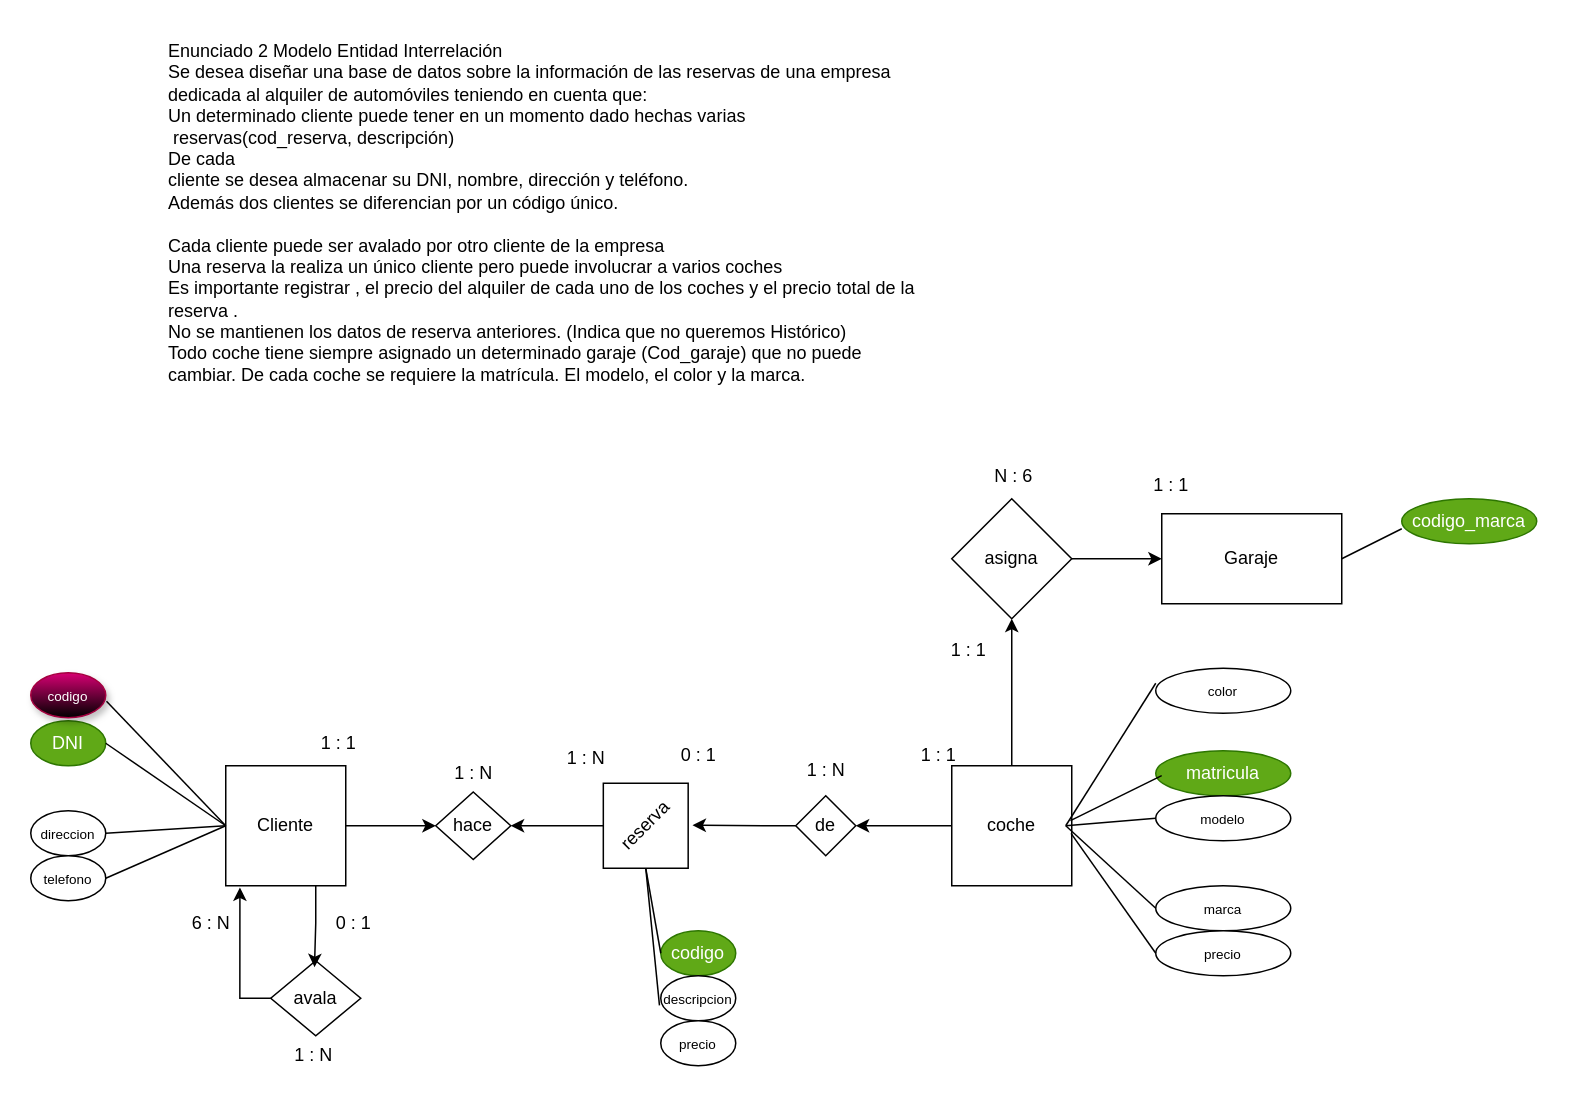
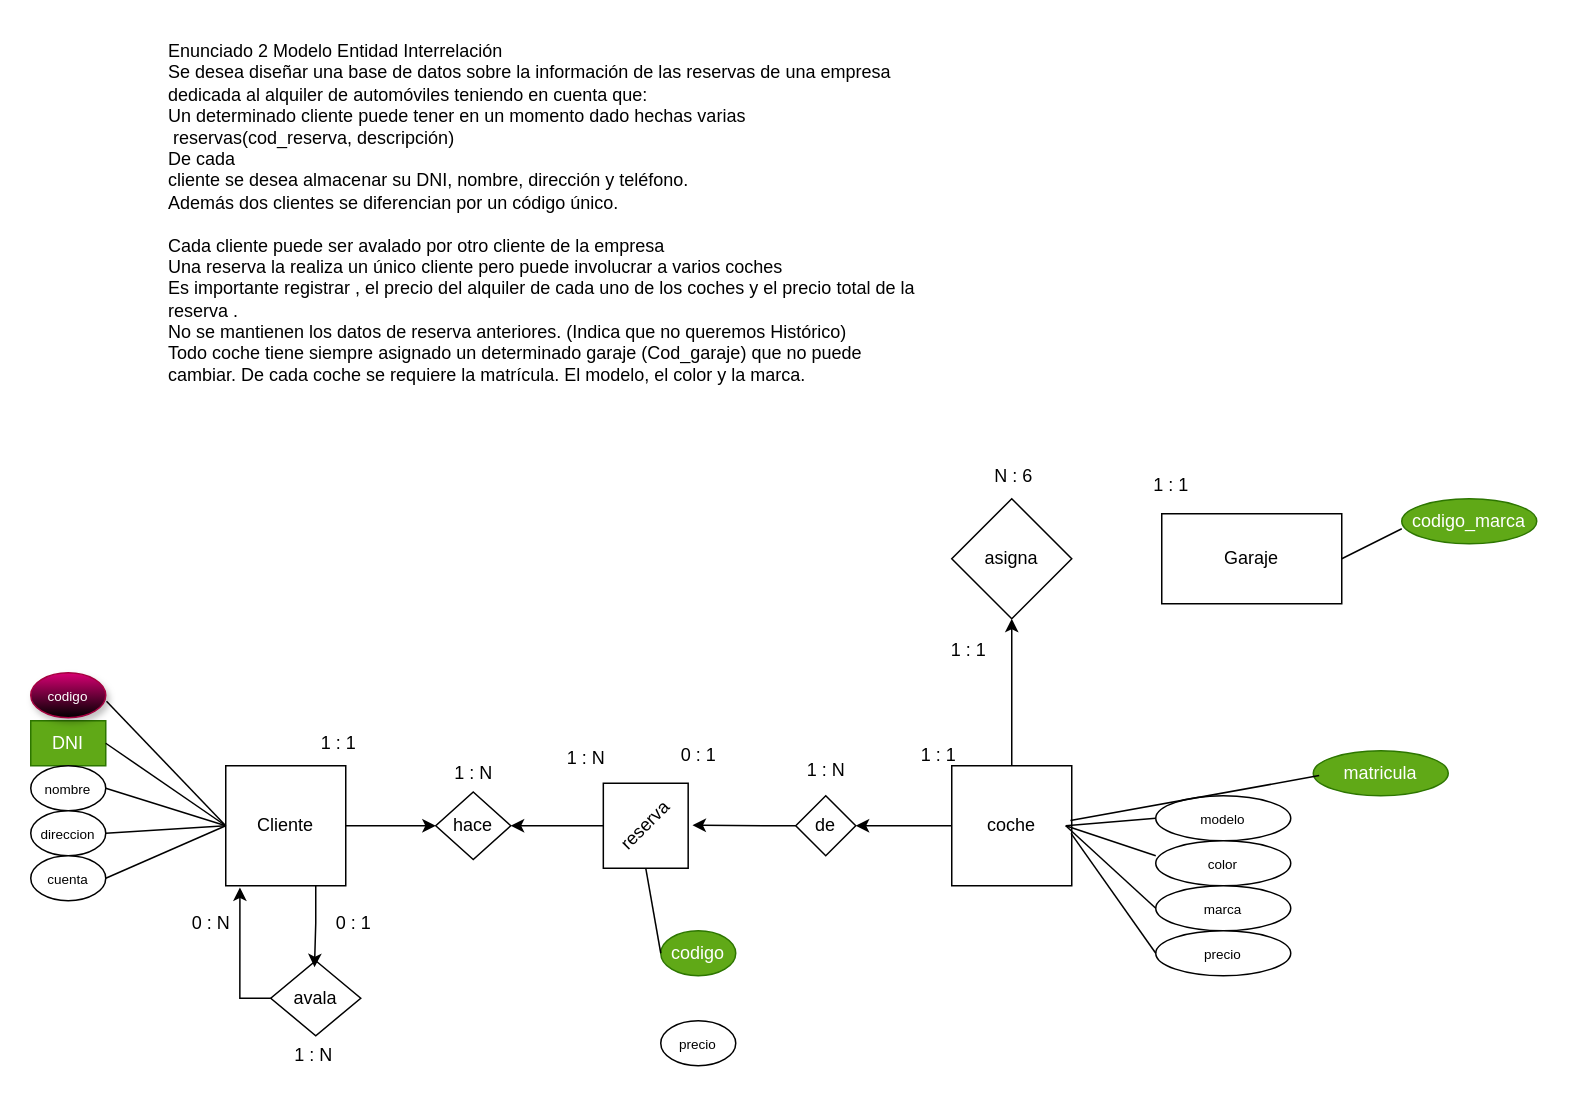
(1112, 559) -> none
(1223, 691) -> (1223, 863)
(68, 743) -> (68, 743)
(1223, 773) -> (1381, 773)
none -> (68, 788)
none -> (162, 806)
(68, 878) -> (68, 878)
(212, 923) -> (212, 923)
(654, 949) -> none
(698, 998) -> none
